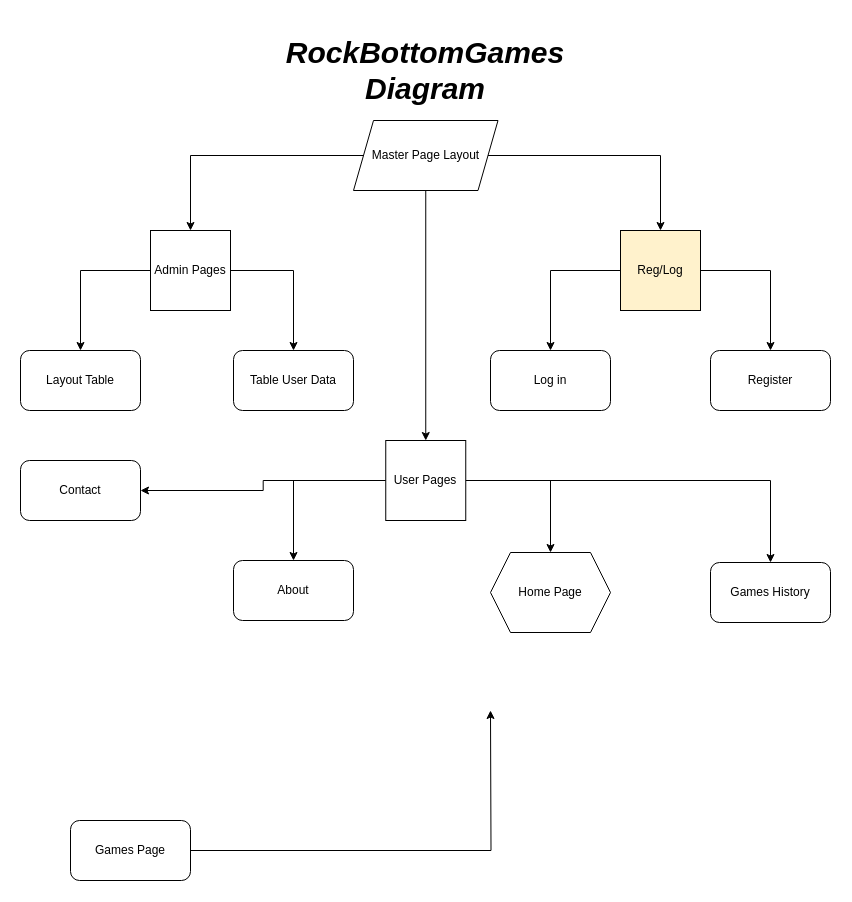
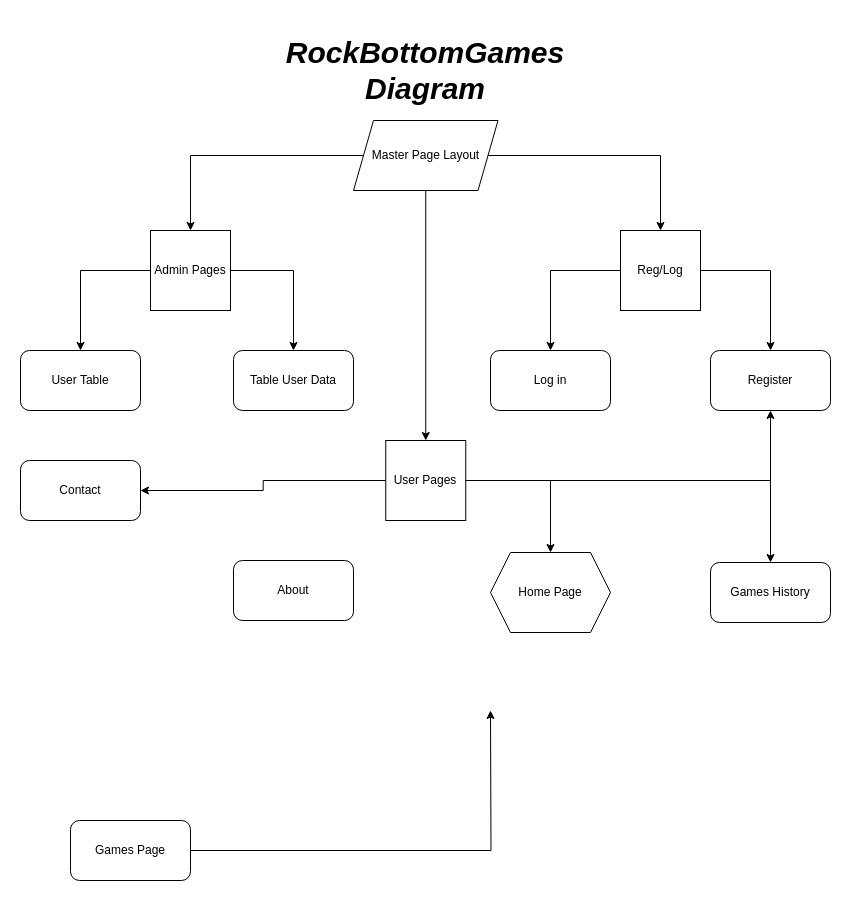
(661, 271) -> (661, 271)
(81, 381) -> (81, 381)
(294, 518) -> (771, 448)
